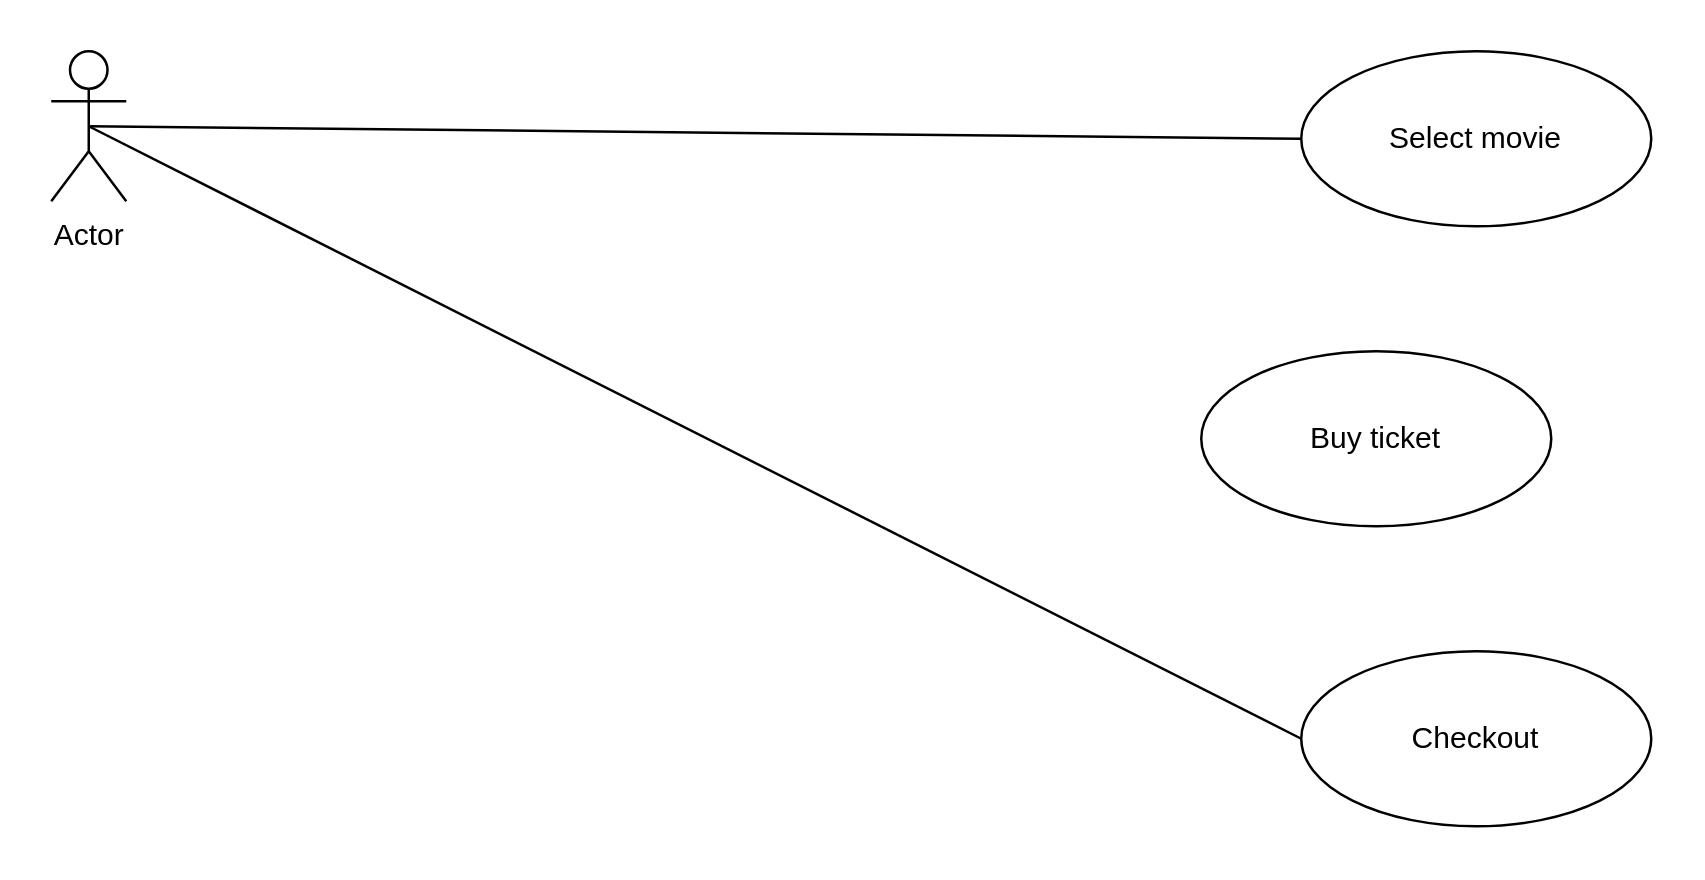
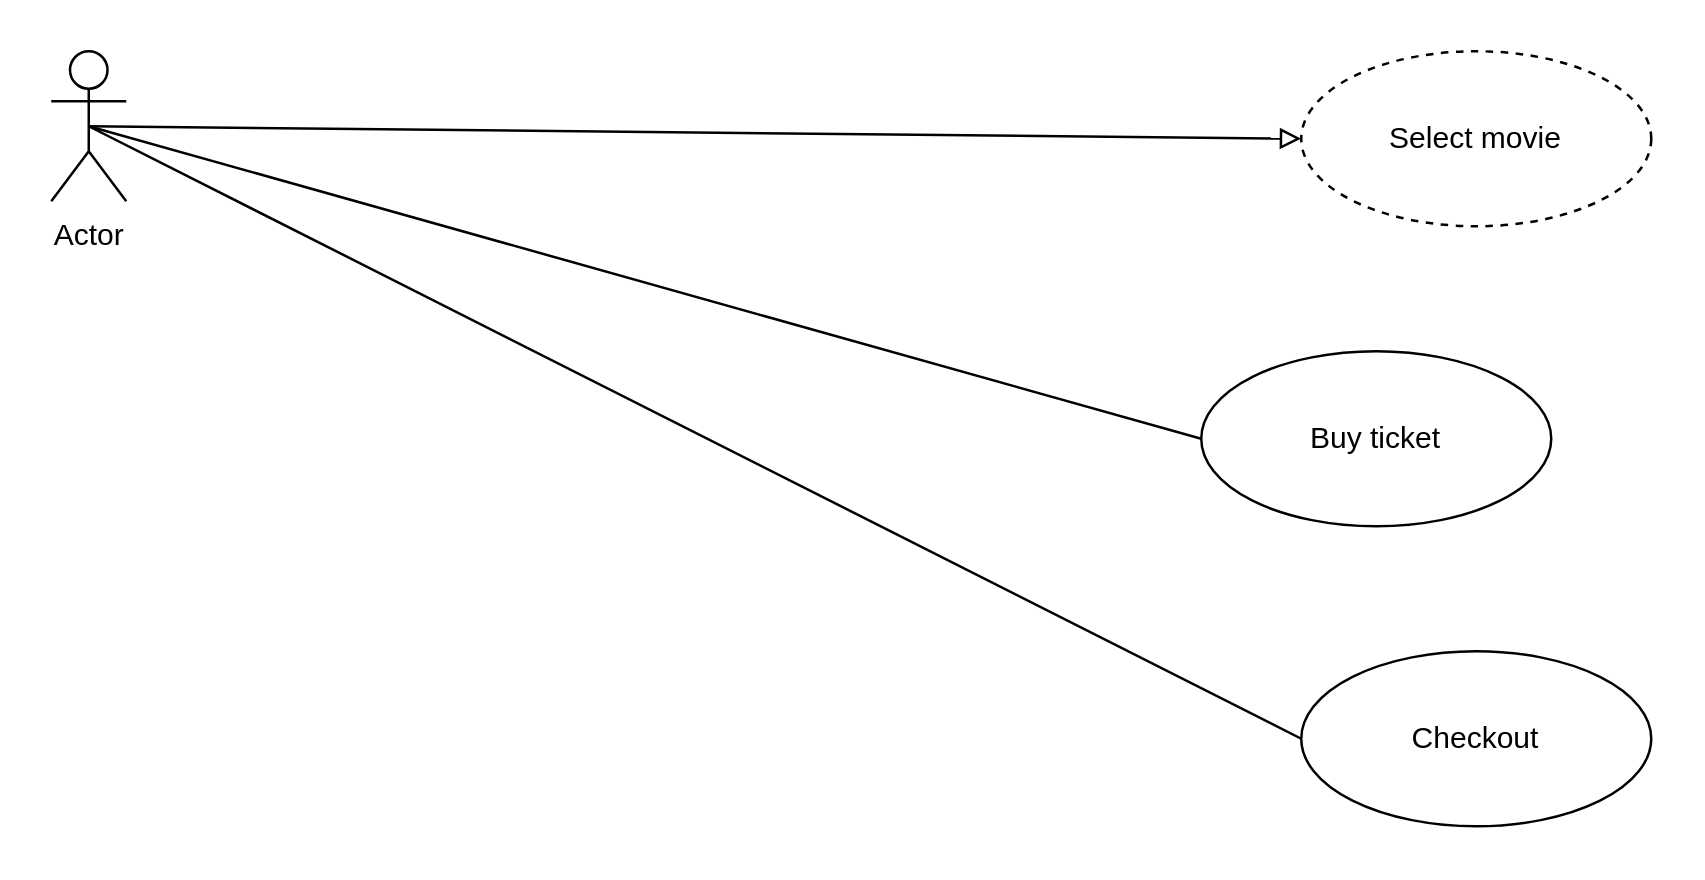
(1283, 139) -> (1275, 138)
(1476, 139) -> (1476, 139)
none -> (655, 285)
